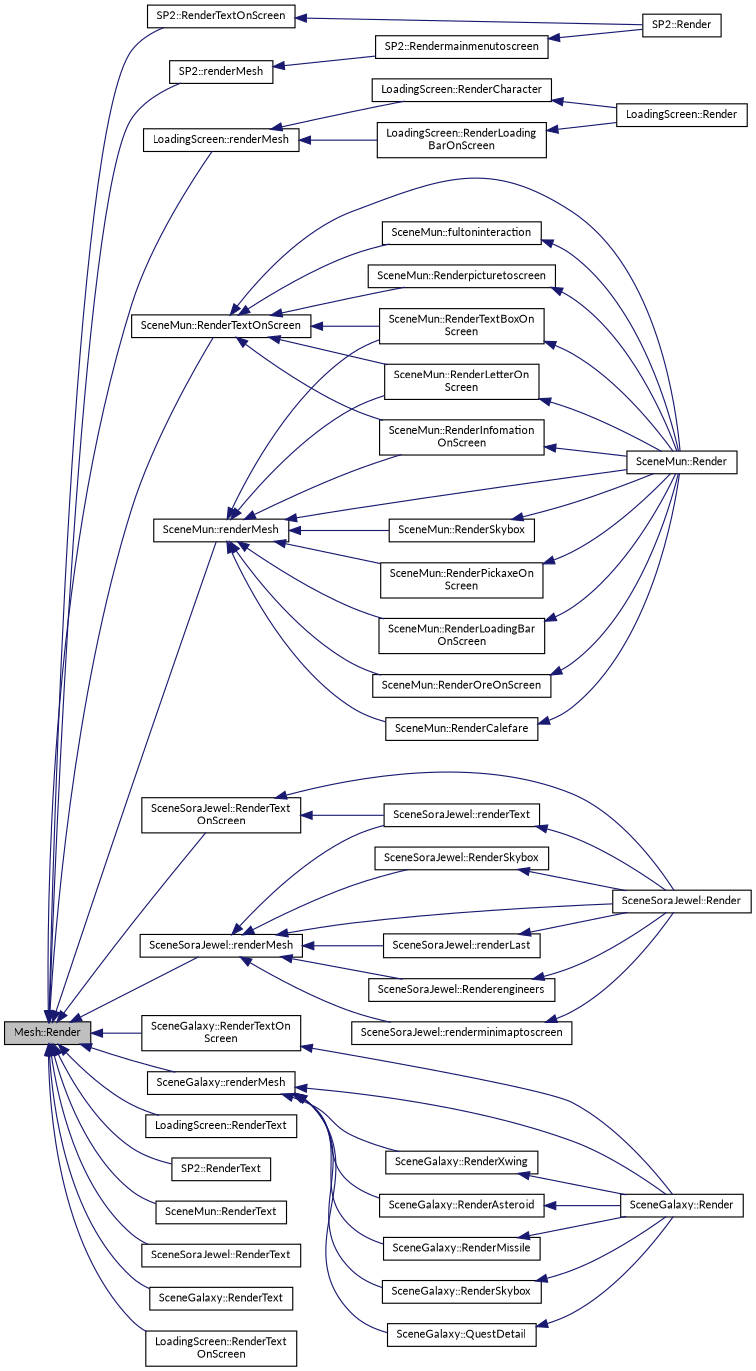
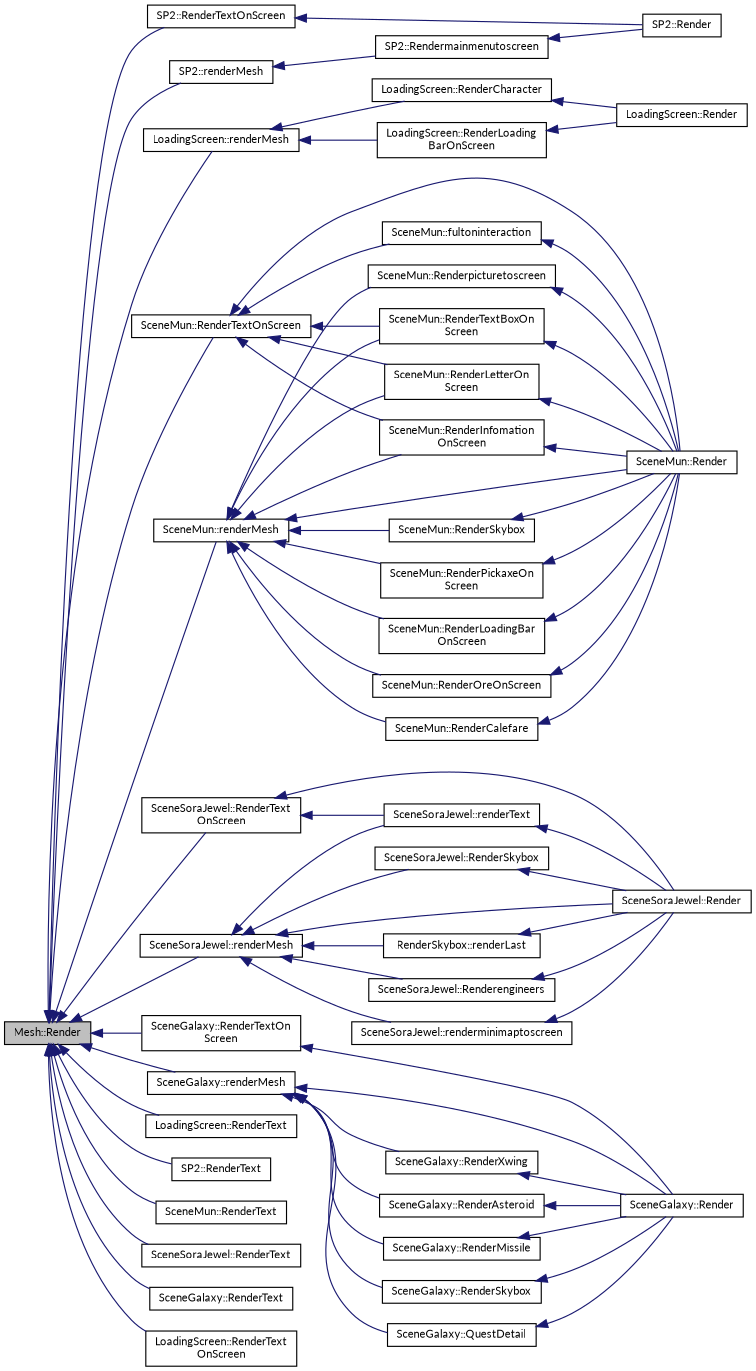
(343, 300) -> (289, 389)
(462, 946) -> (462, 946)
